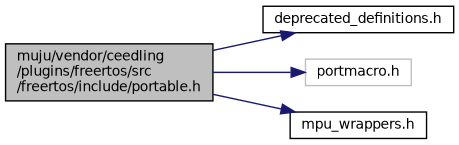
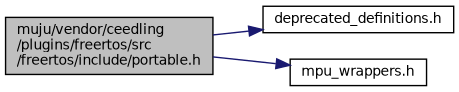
(358, 72) -> none
